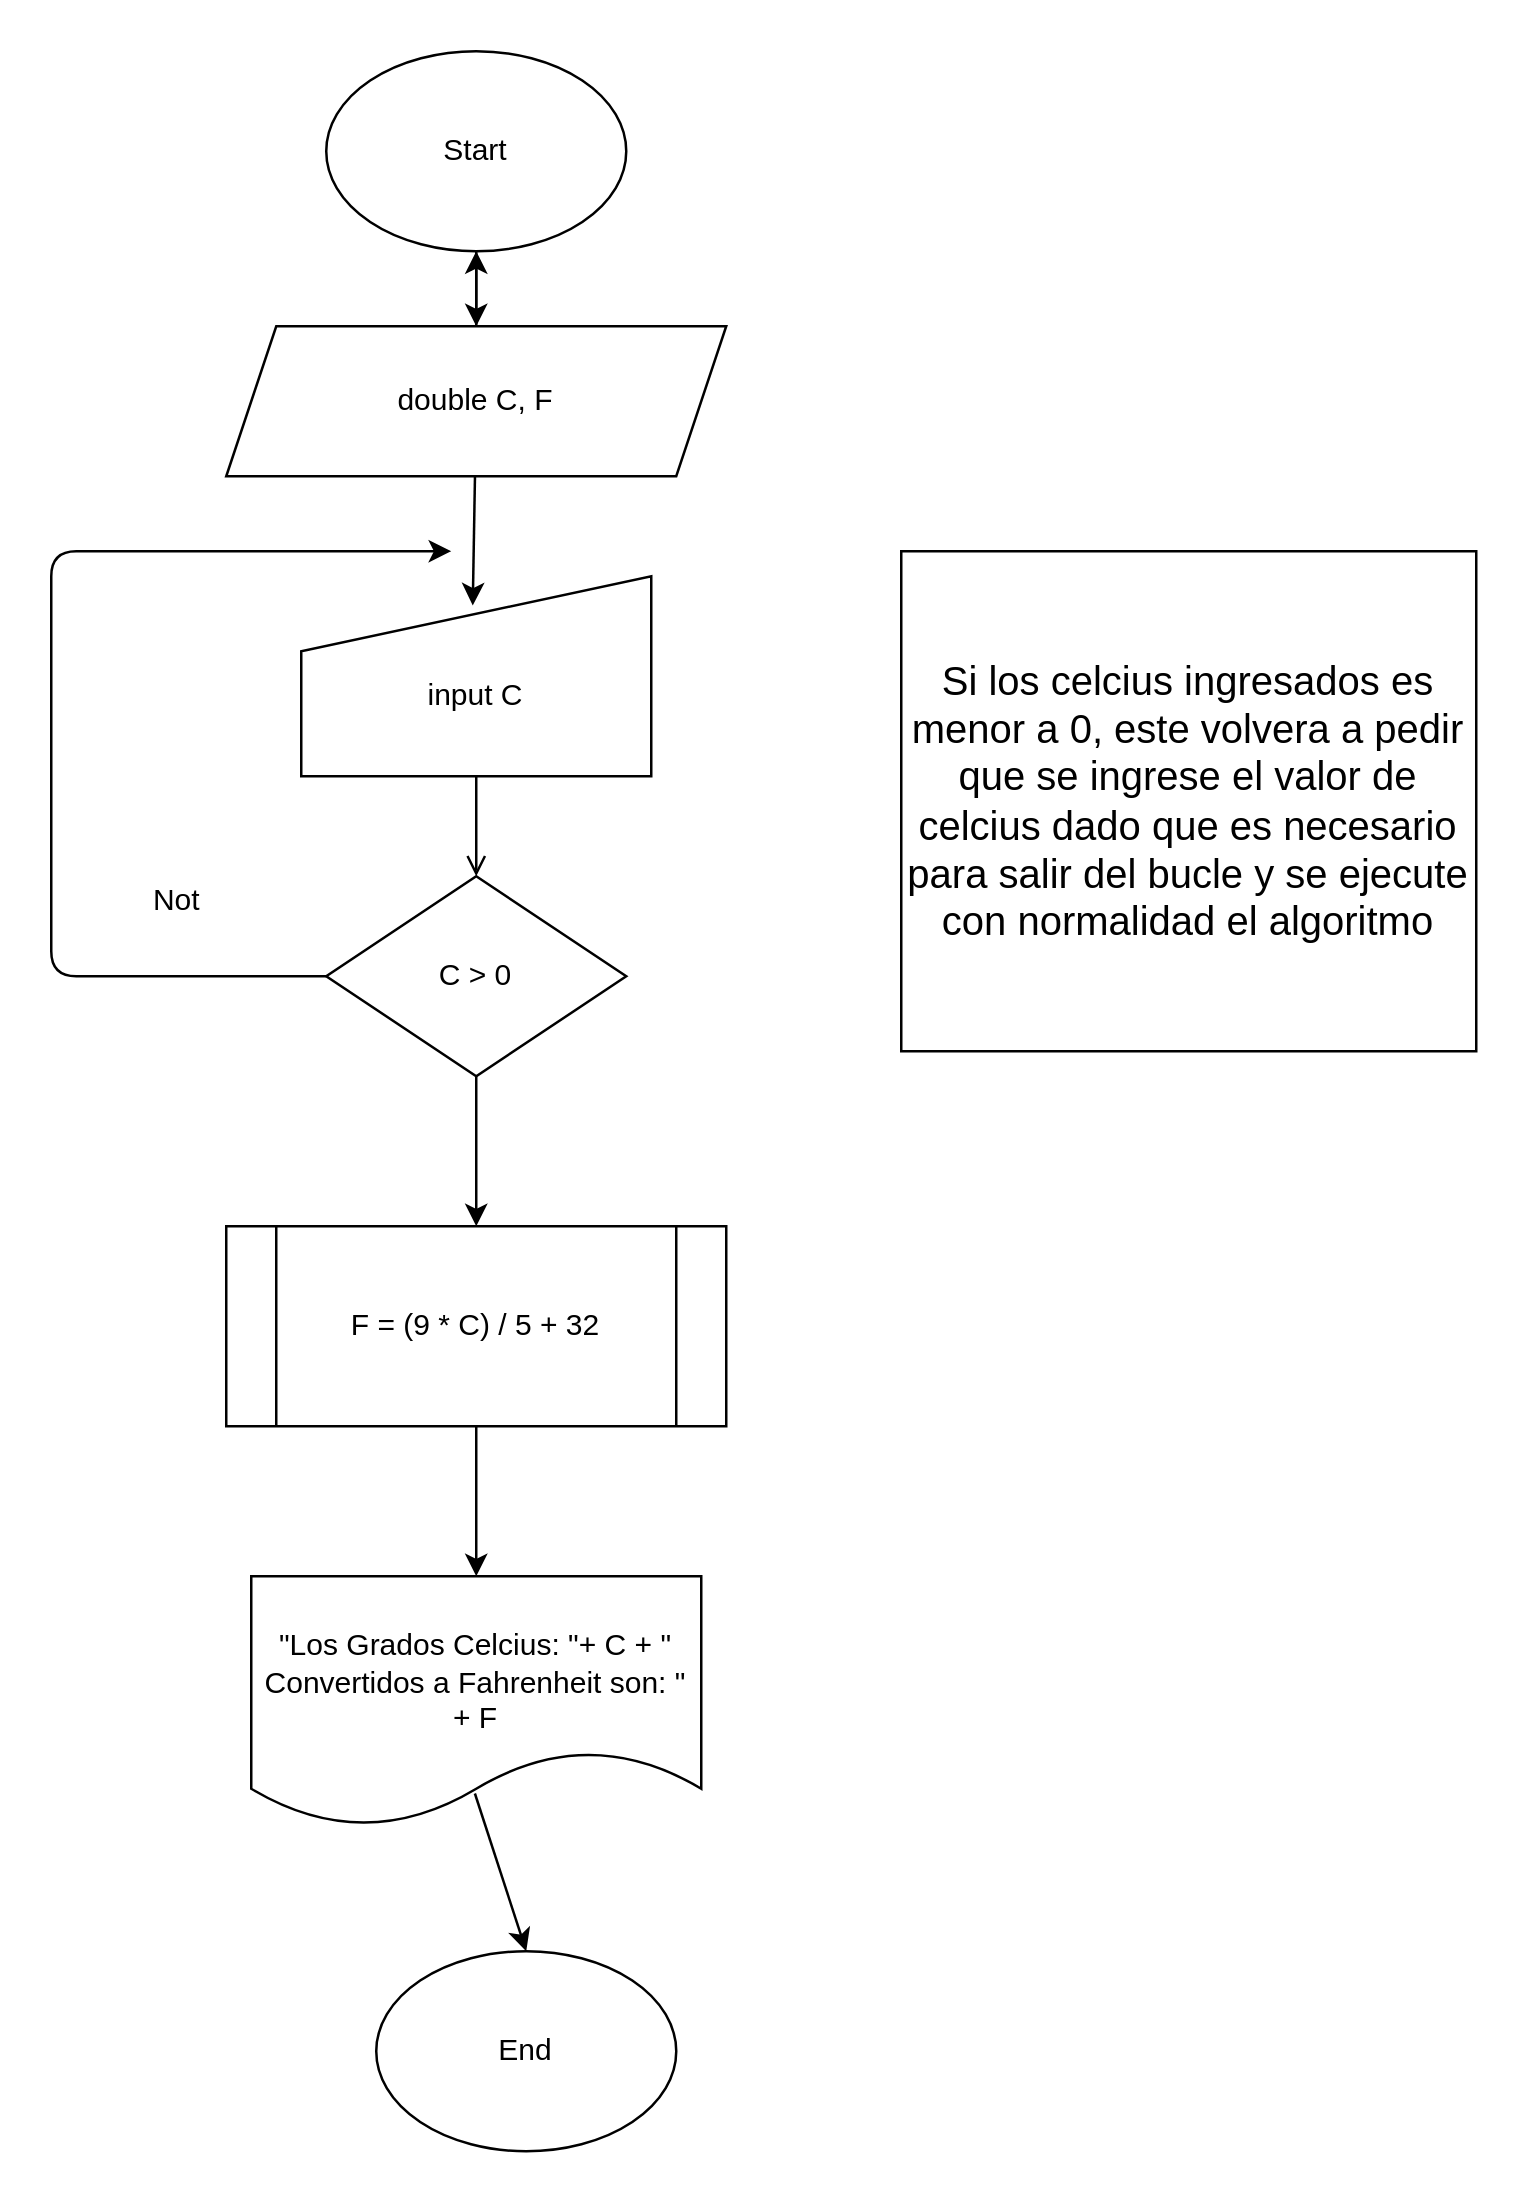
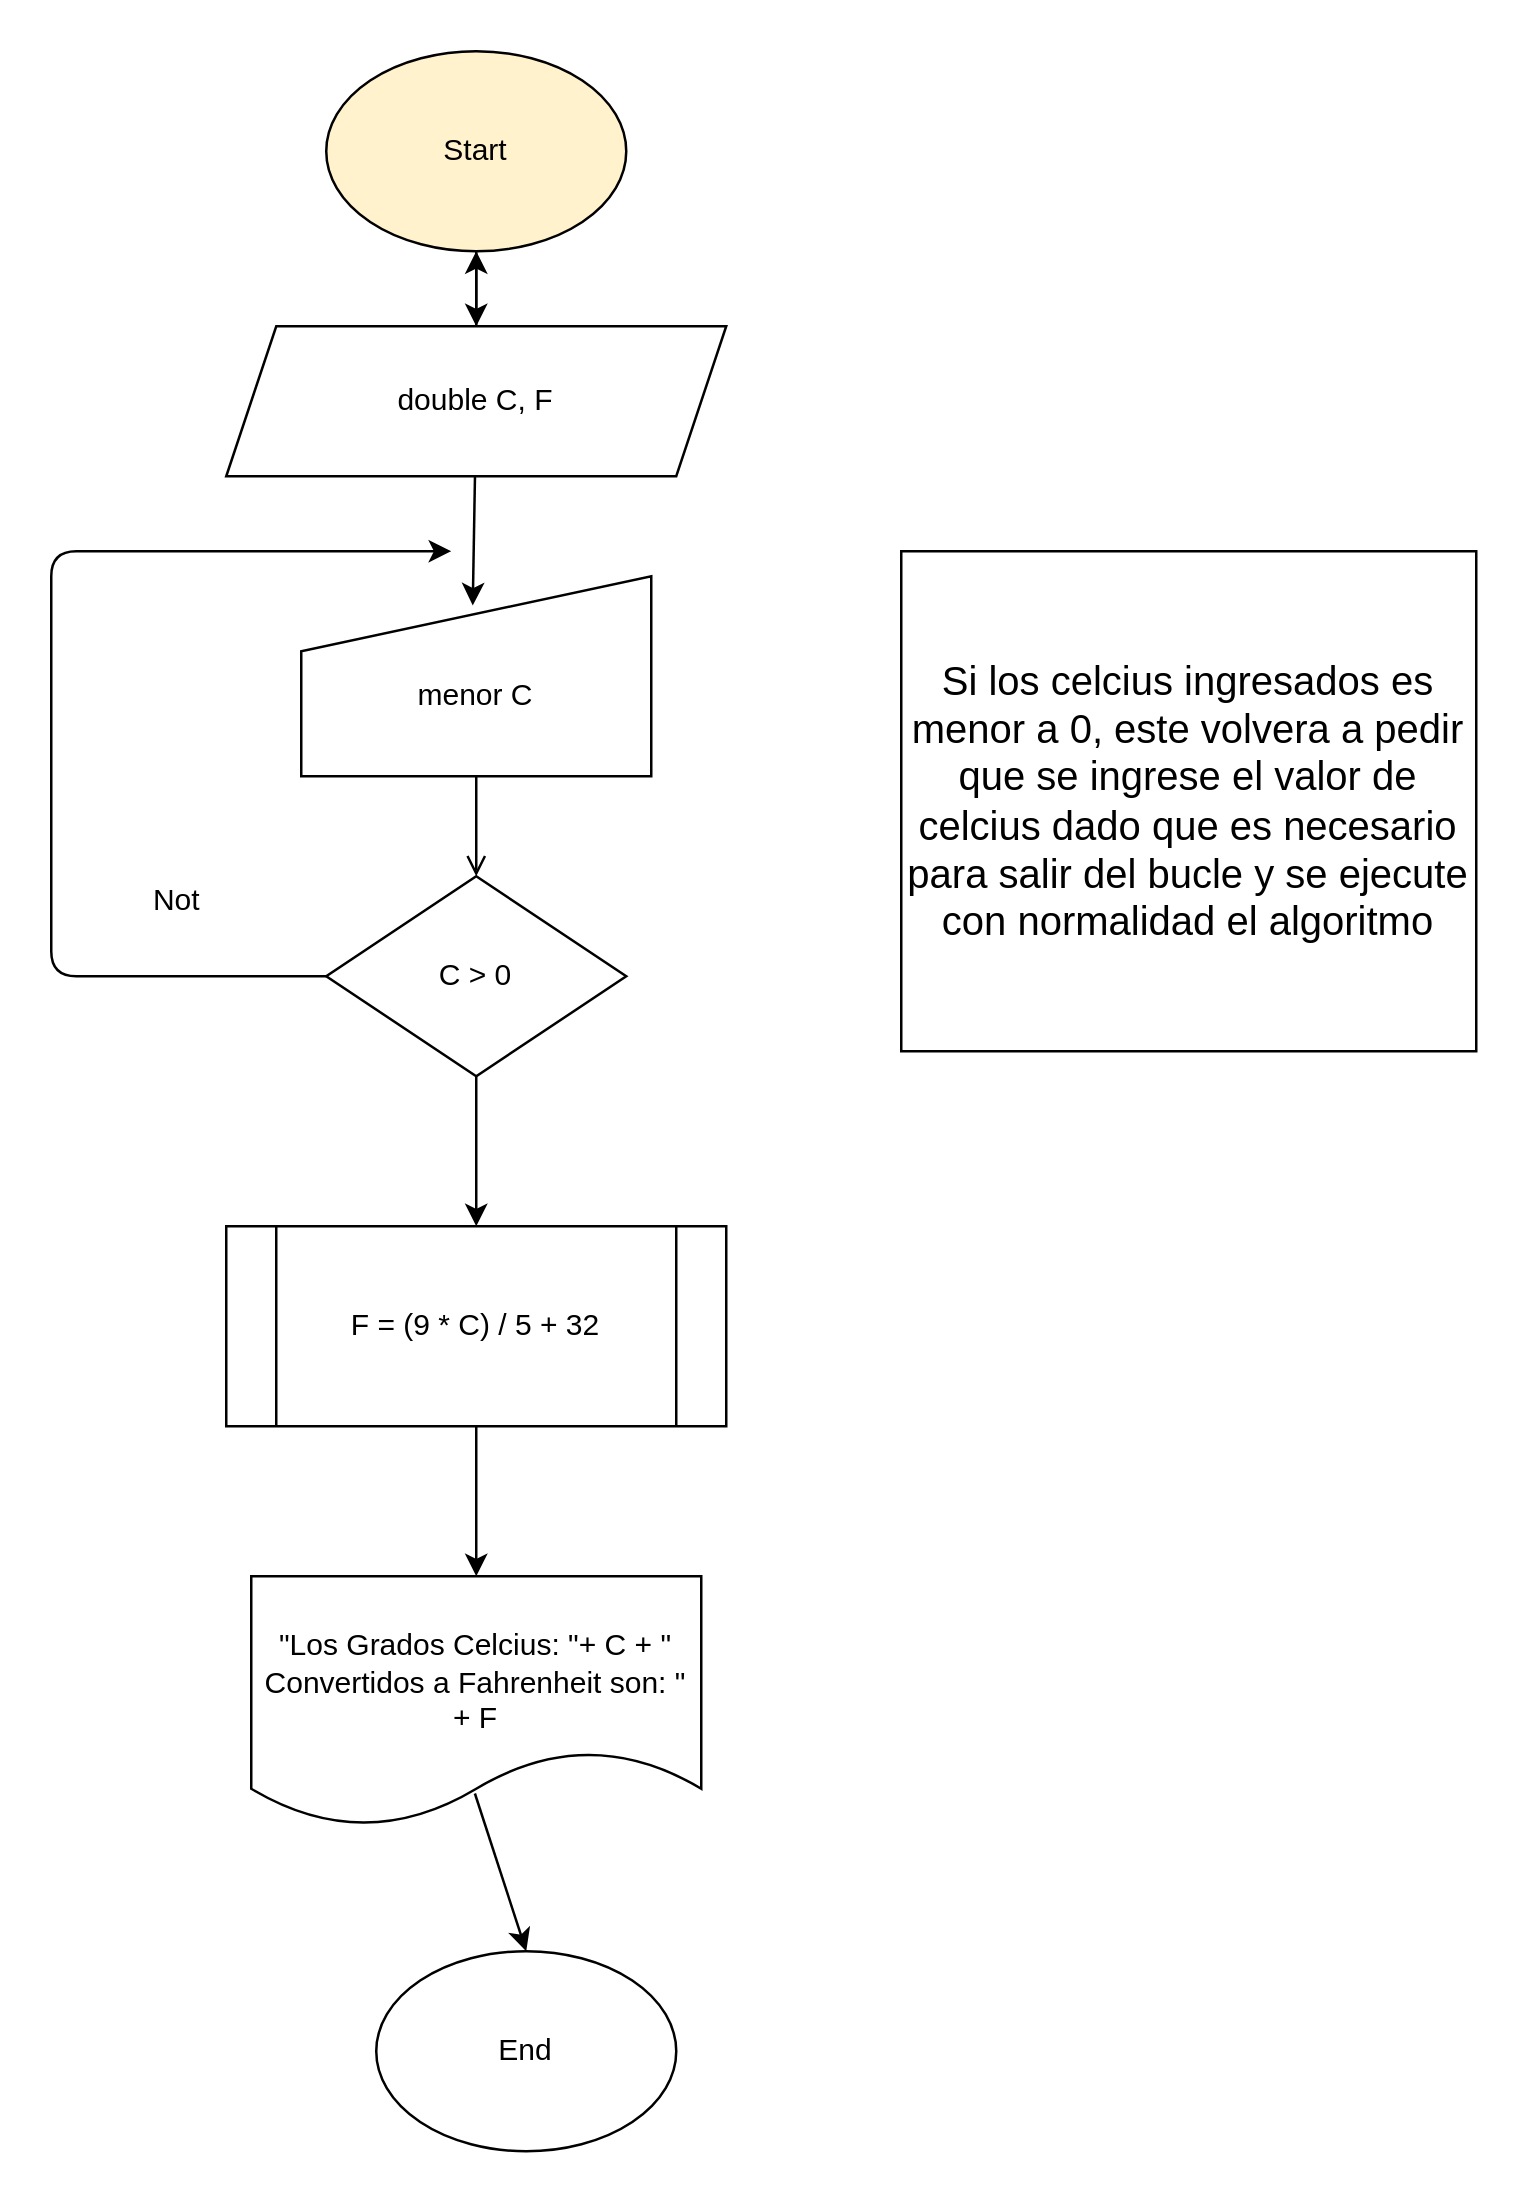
(476, 151) -> (476, 151)
(476, 676) -> (476, 676)
